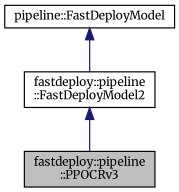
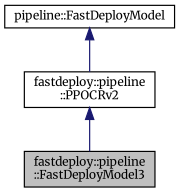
(90, 90) -> (90, 90)
(90, 169) -> (90, 169)
